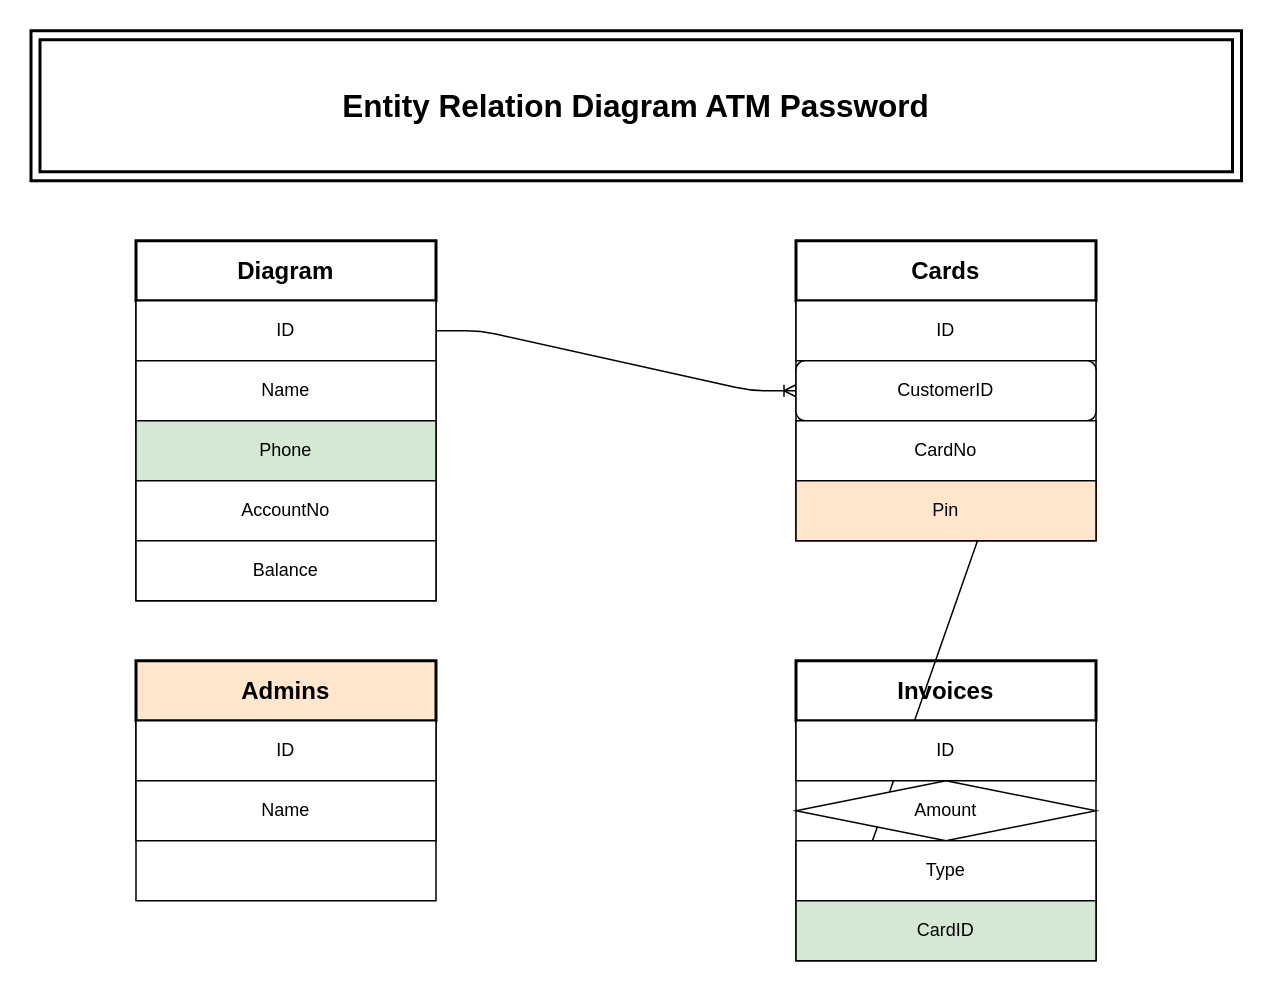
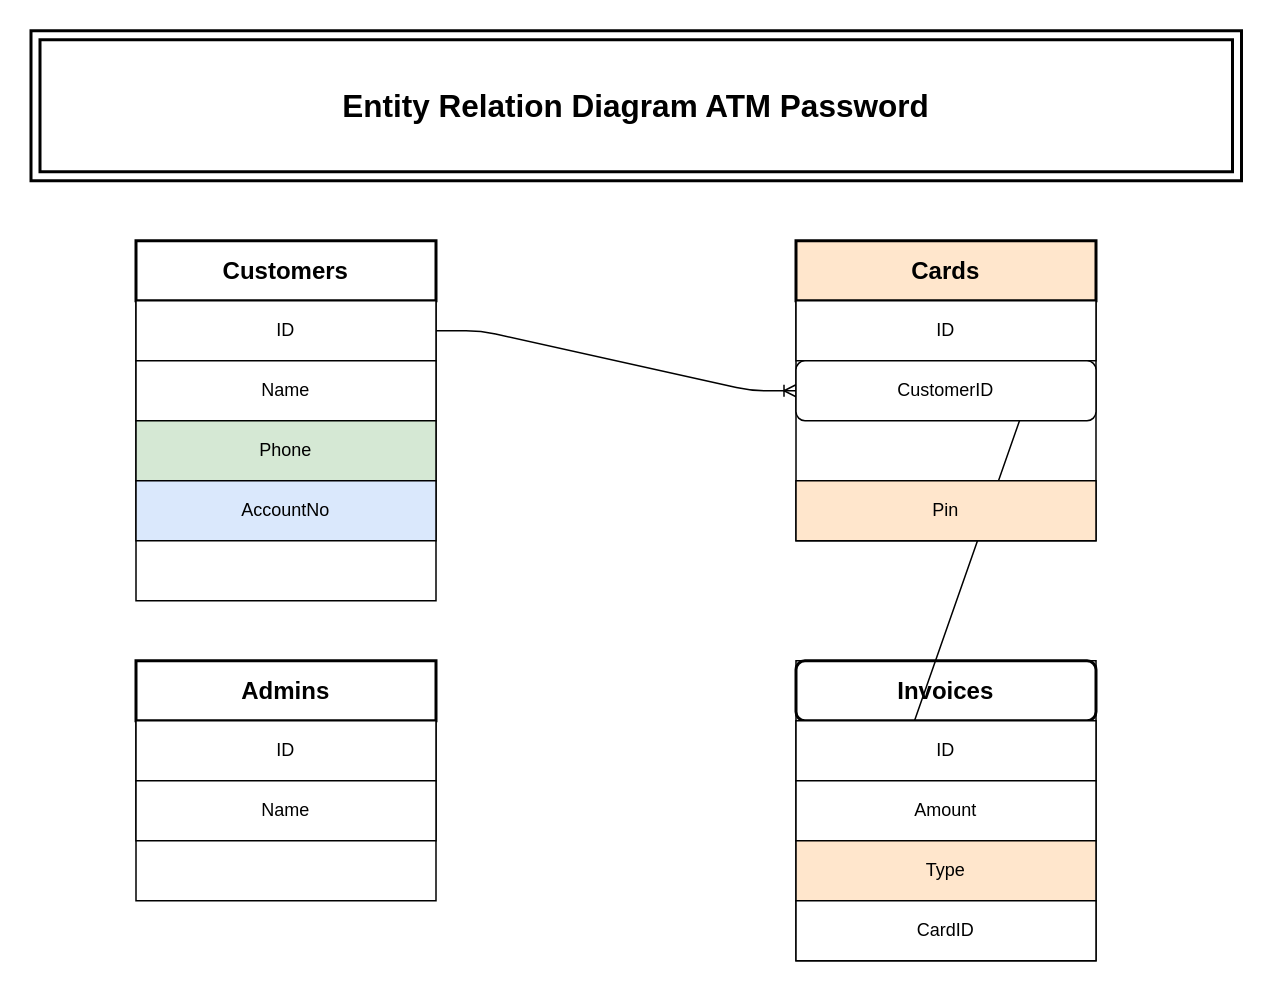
(286, 271) -> (286, 271)
(946, 271) -> (946, 271)
(946, 451) -> none
(286, 511) -> (286, 511)
(286, 571) -> none
(286, 691) -> (286, 691)
(946, 691) -> (946, 691)
(946, 811) -> (946, 811)
(946, 871) -> (946, 871)
(946, 931) -> (946, 931)
